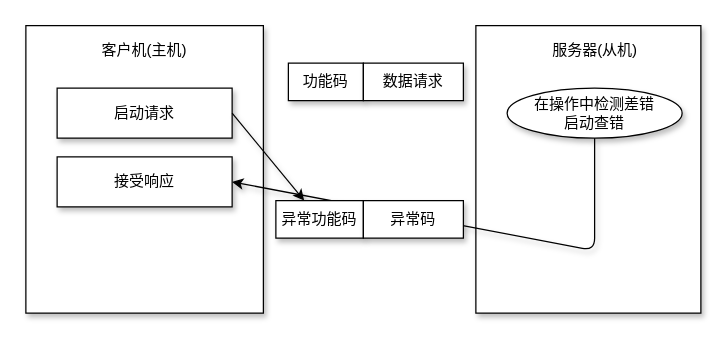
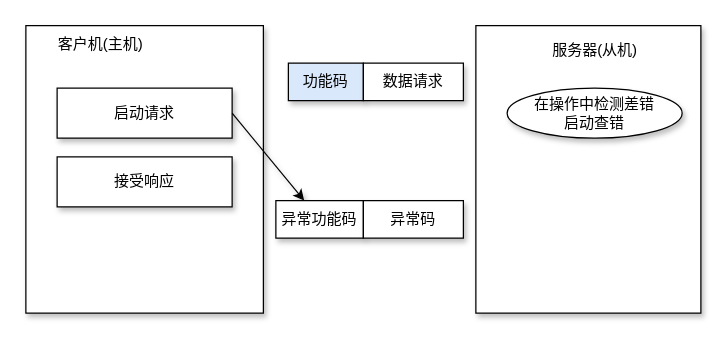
(144, 51) -> (101, 44)
(326, 82) -> (326, 82)
(578, 248) -> none
